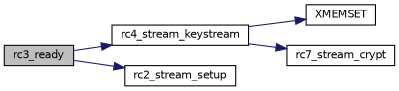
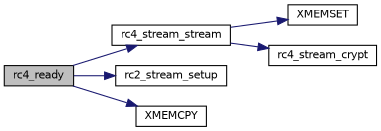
(180, 35) -> (171, 35)
(39, 55) -> (39, 76)
(341, 55) -> (323, 55)
none -> (171, 116)
